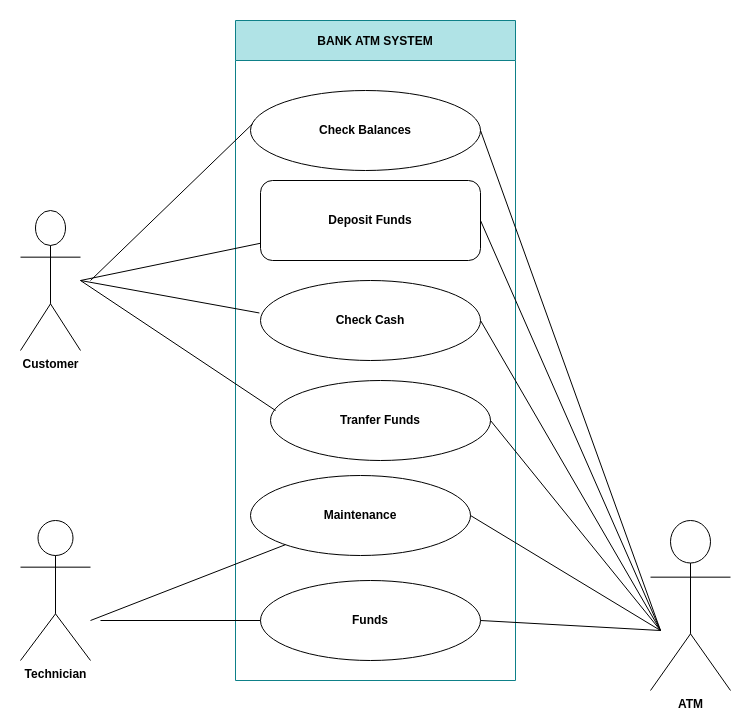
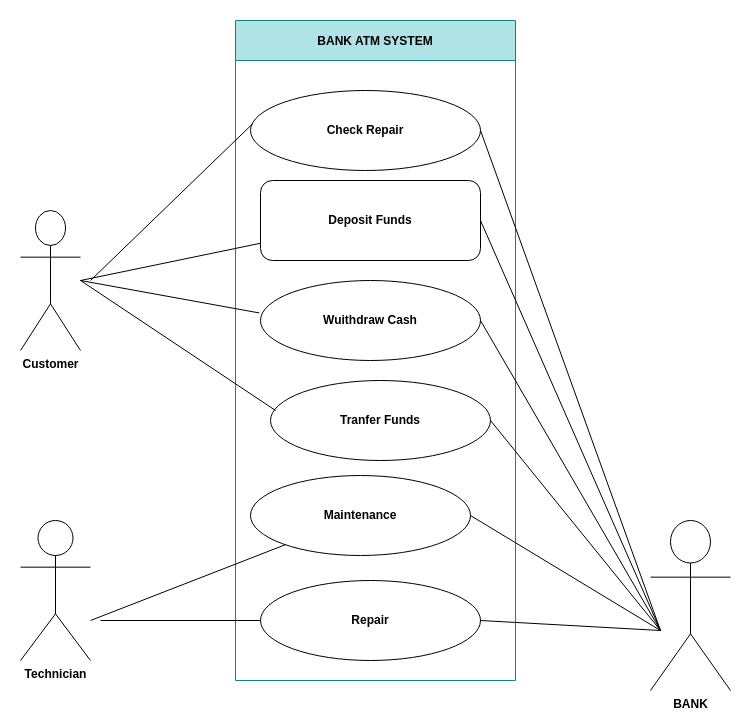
(366, 131) -> (366, 131)
(371, 321) -> (371, 321)
(371, 621) -> (371, 621)
(691, 705) -> (691, 705)
